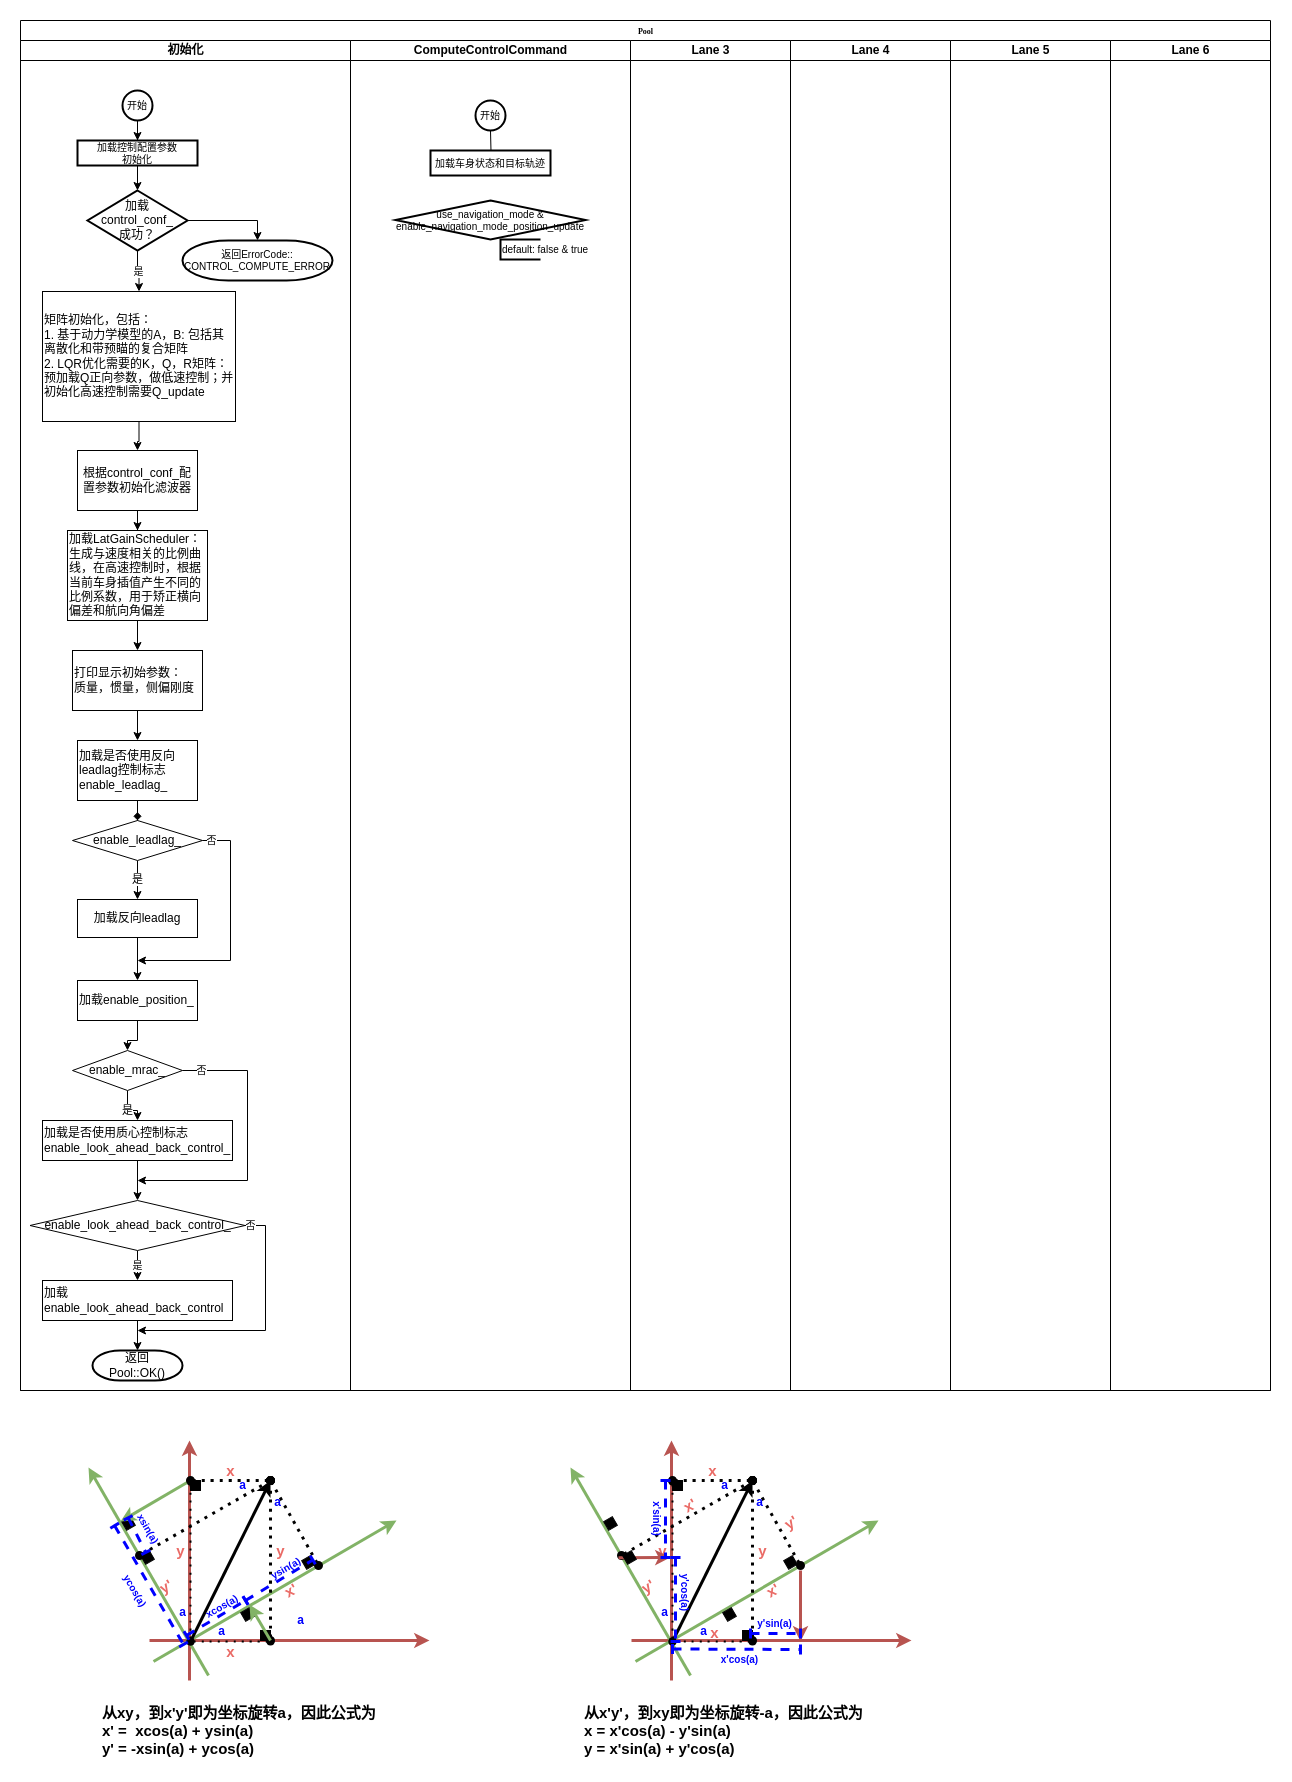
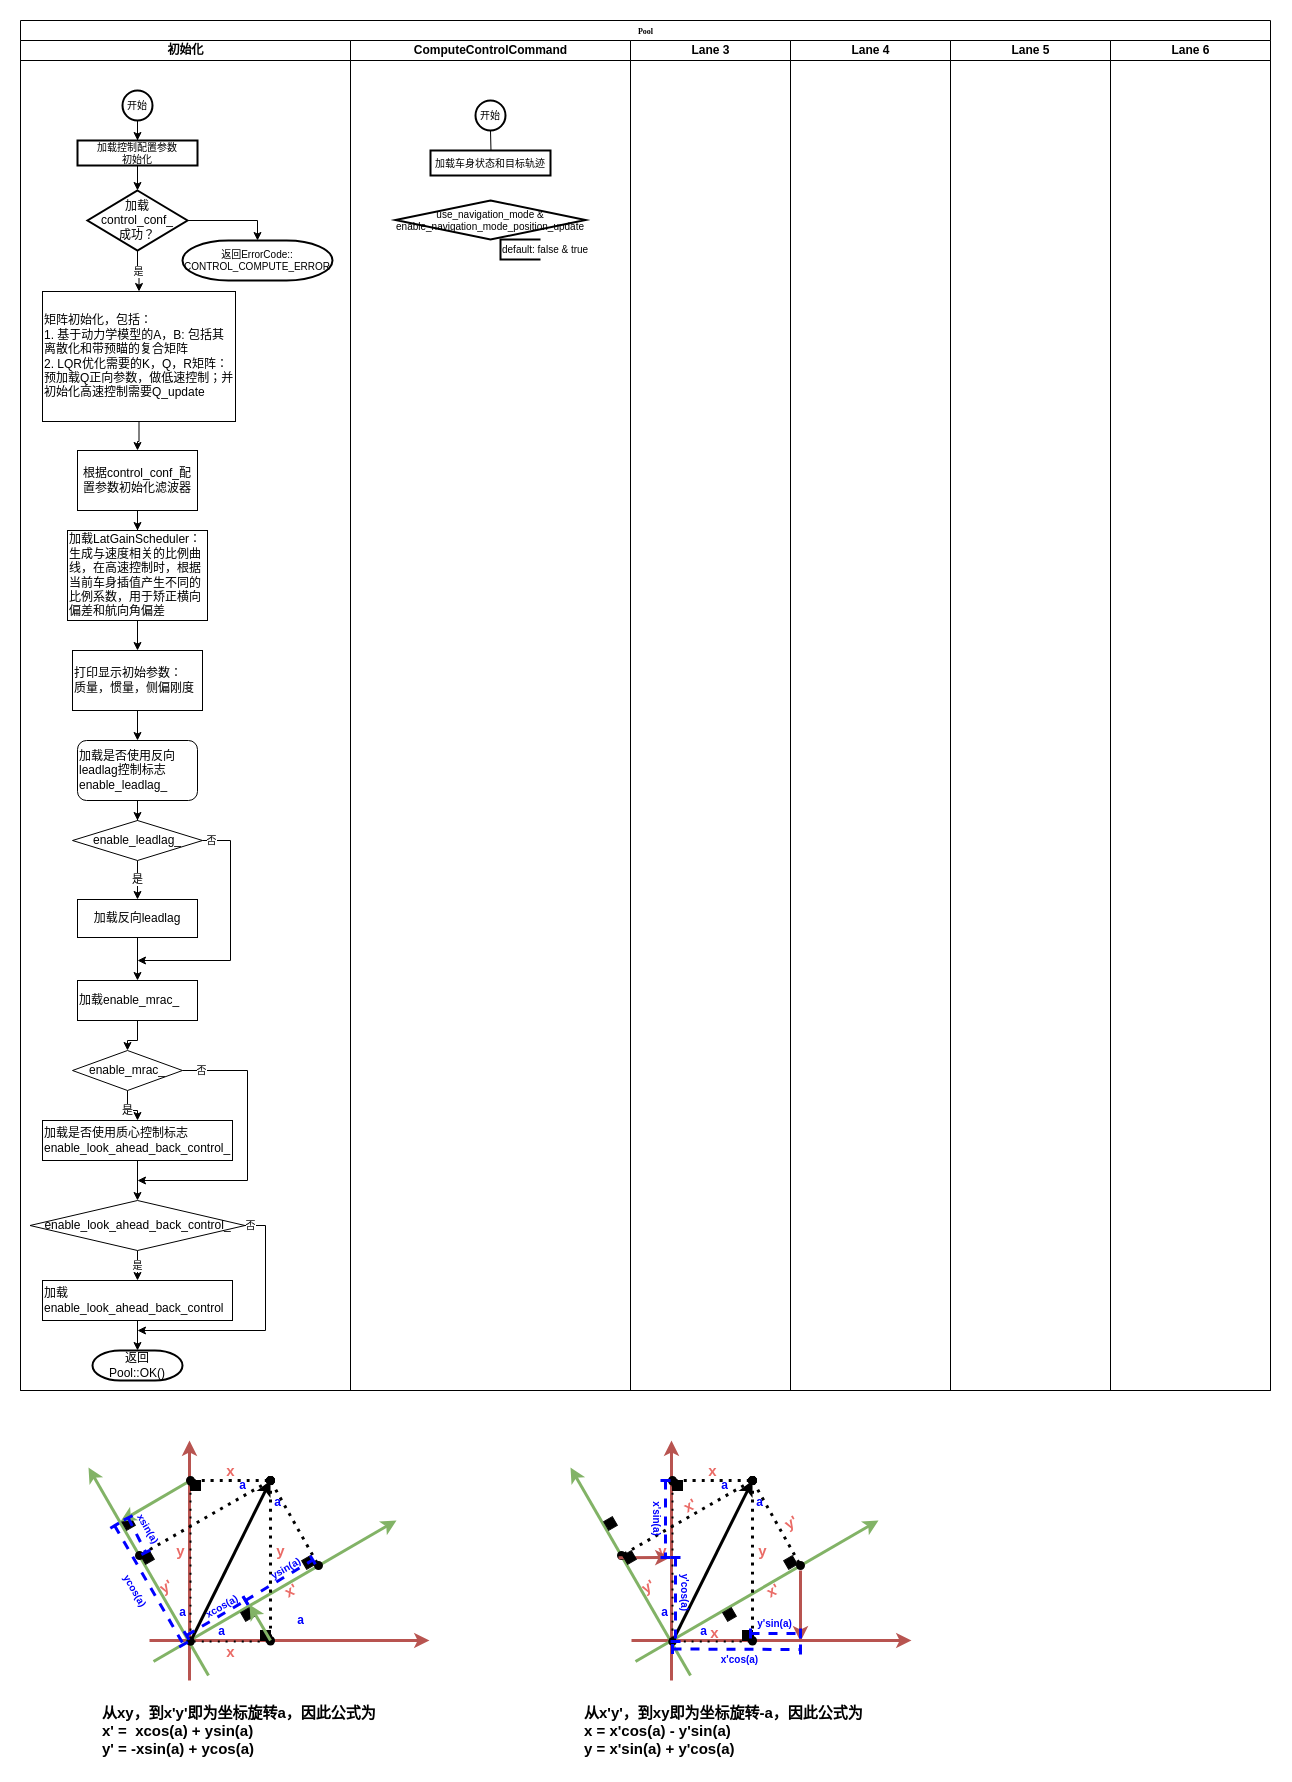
(138, 771) -> (138, 771)
(138, 811) -> (138, 812)
(139, 1001) -> (130, 1001)
